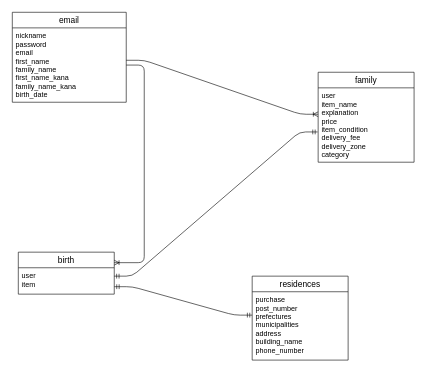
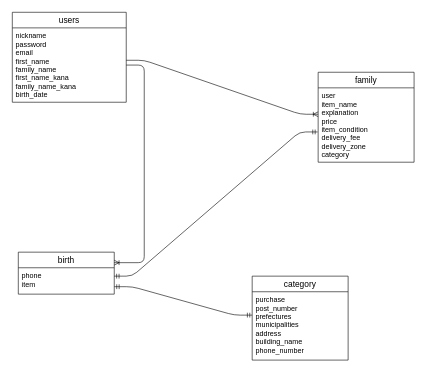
(69, 21) -> (69, 21)
(30, 276) -> (32, 276)
(300, 285) -> (300, 285)
